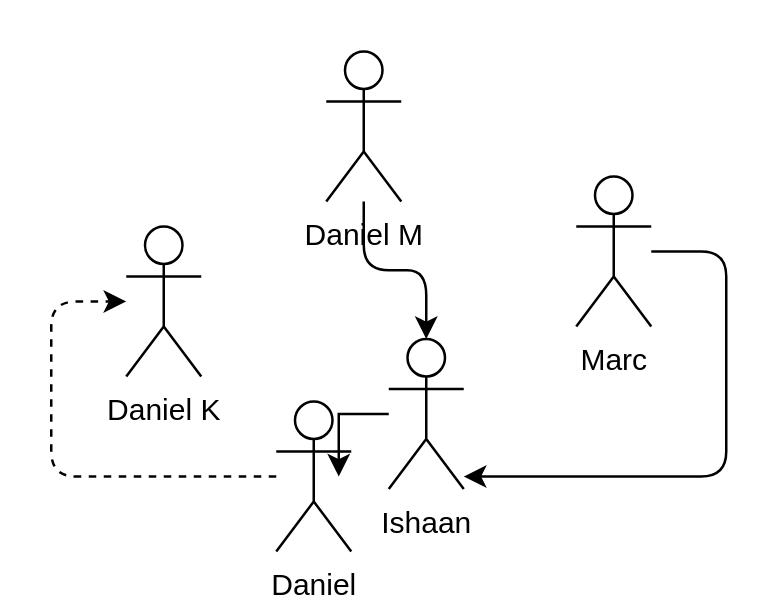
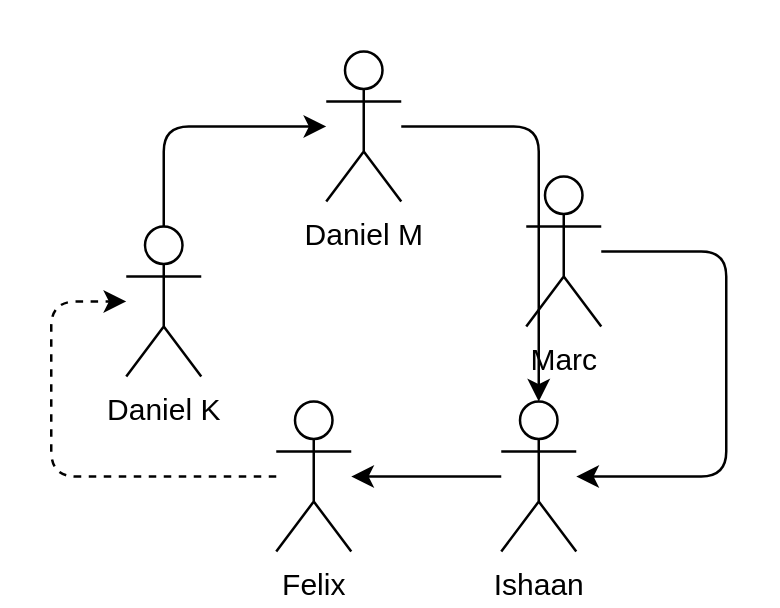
none -> (195, 126)
(614, 251) -> (564, 251)
(426, 414) -> (539, 476)
(315, 587) -> (315, 587)
